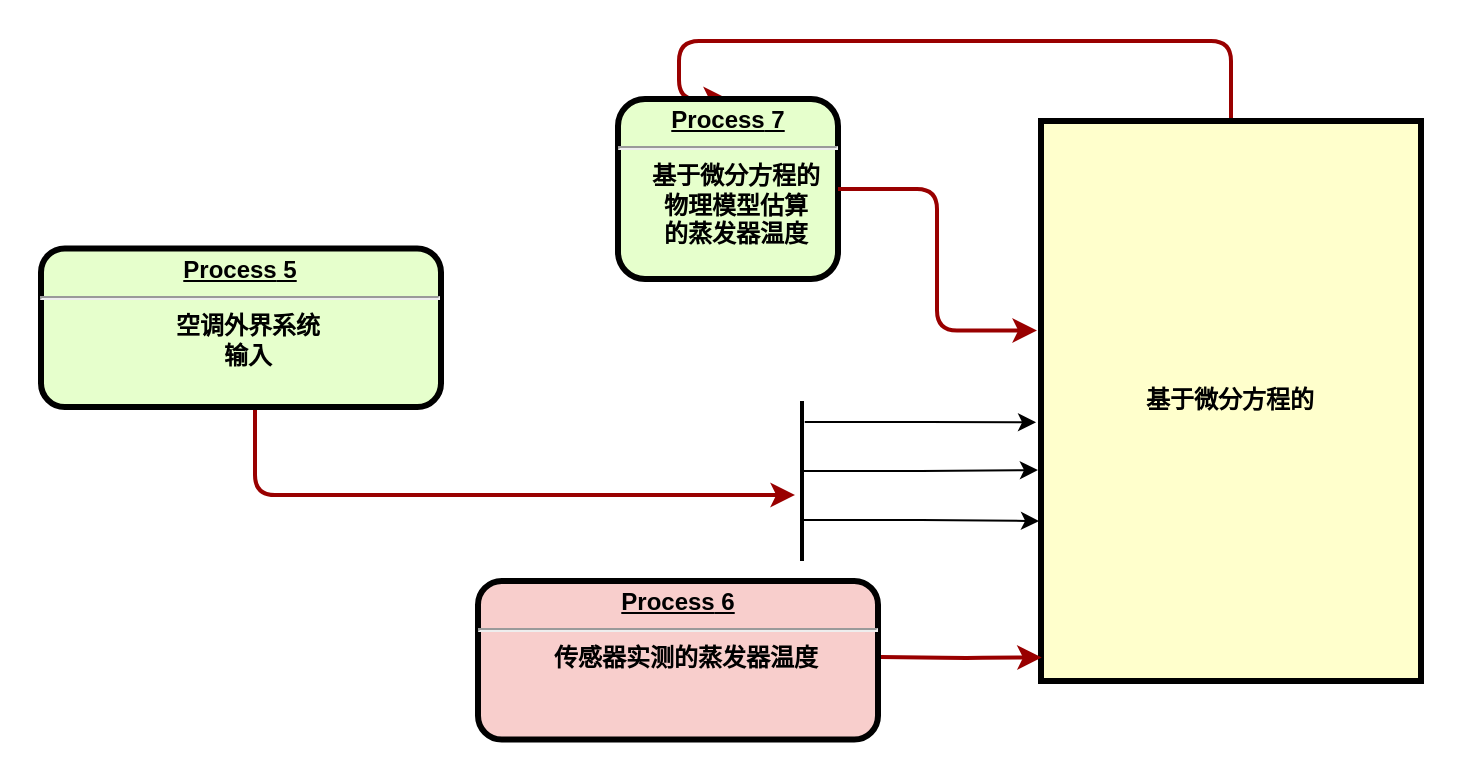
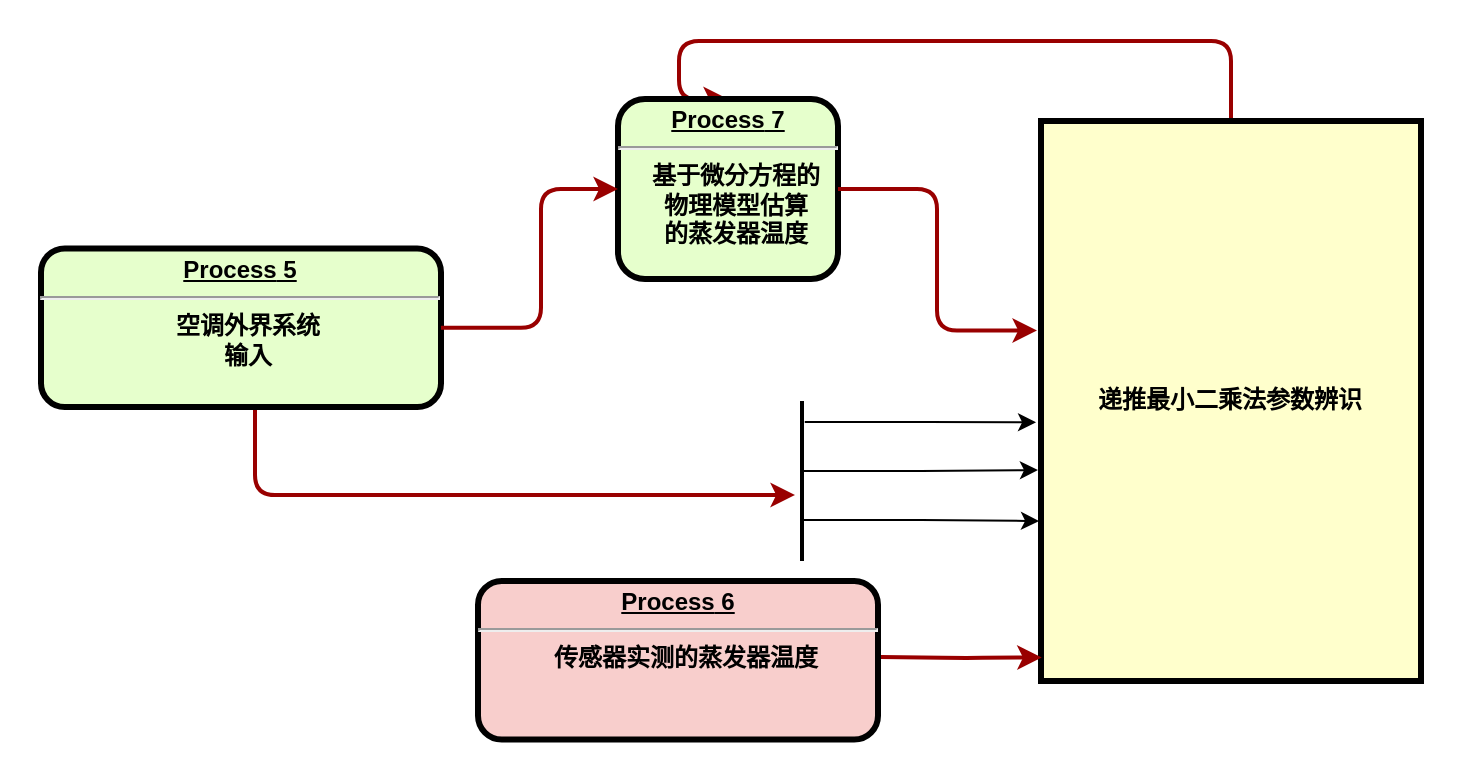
none -> (541, 279)
(1231, 401) -> (1231, 401)
